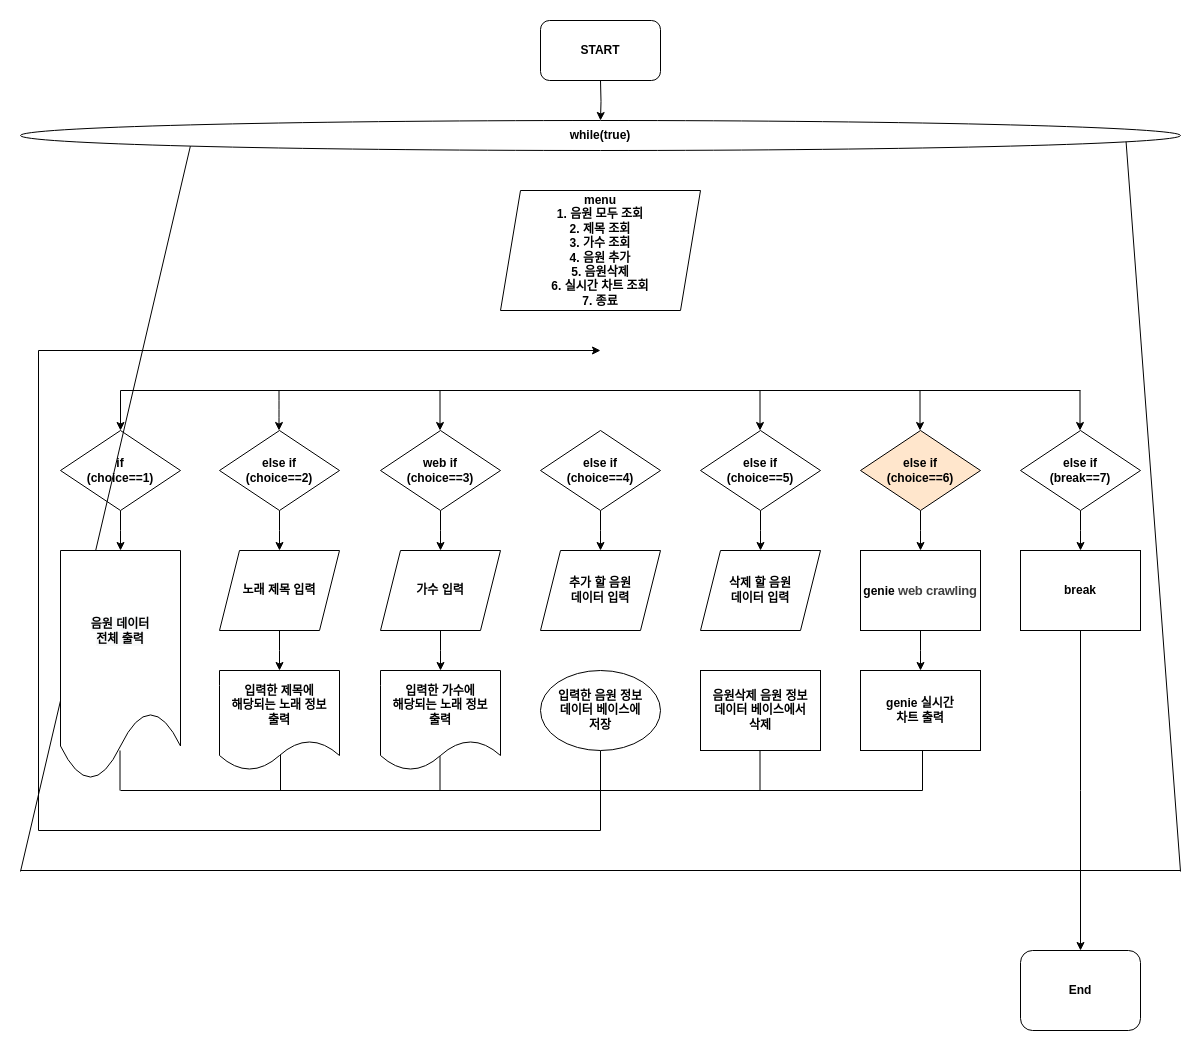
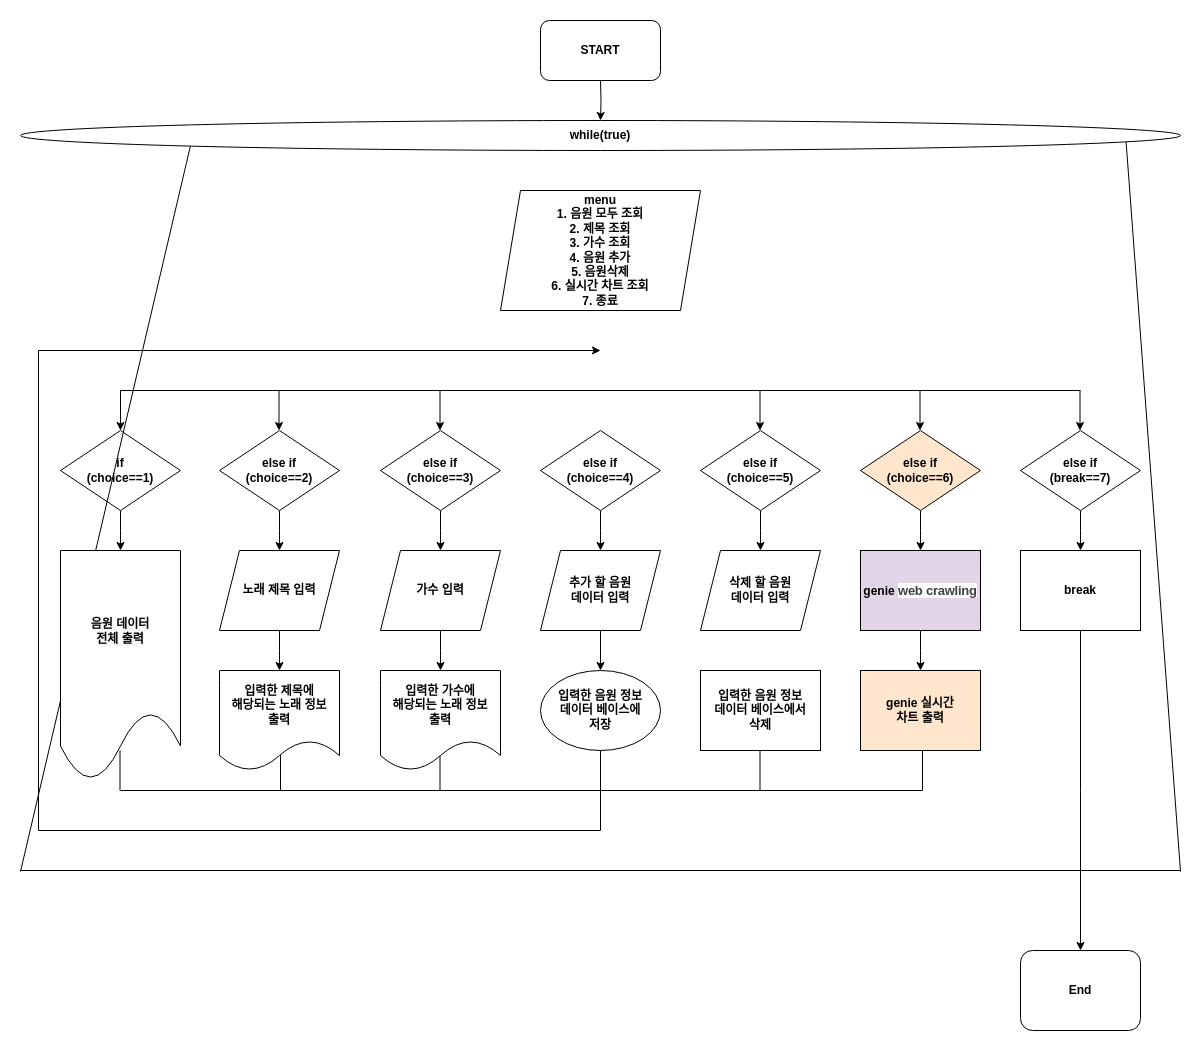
(441, 471) -> (441, 471)
(921, 591) -> (921, 591)
none -> (601, 647)
(761, 711) -> (761, 711)
(921, 711) -> (921, 711)
